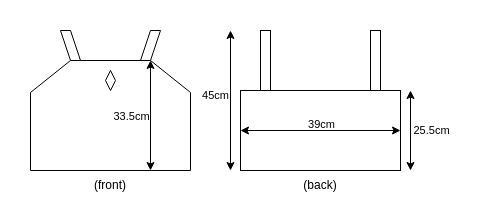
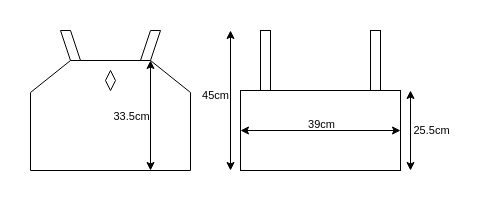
(111, 186) -> none
(321, 186) -> none
